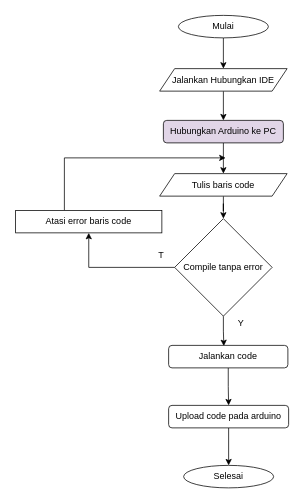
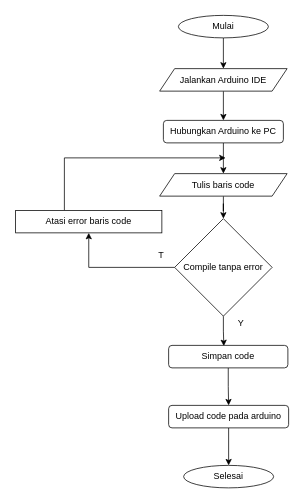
(223, 80) -> (223, 80)
(223, 132) -> (223, 132)
(228, 357) -> (228, 357)
